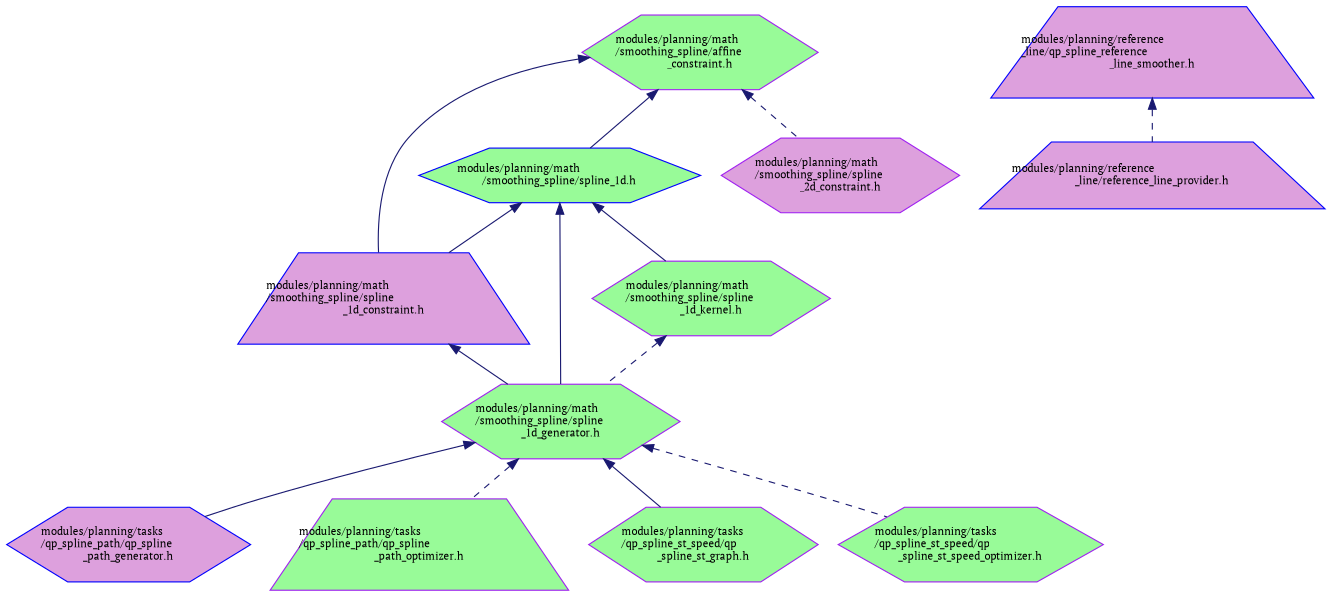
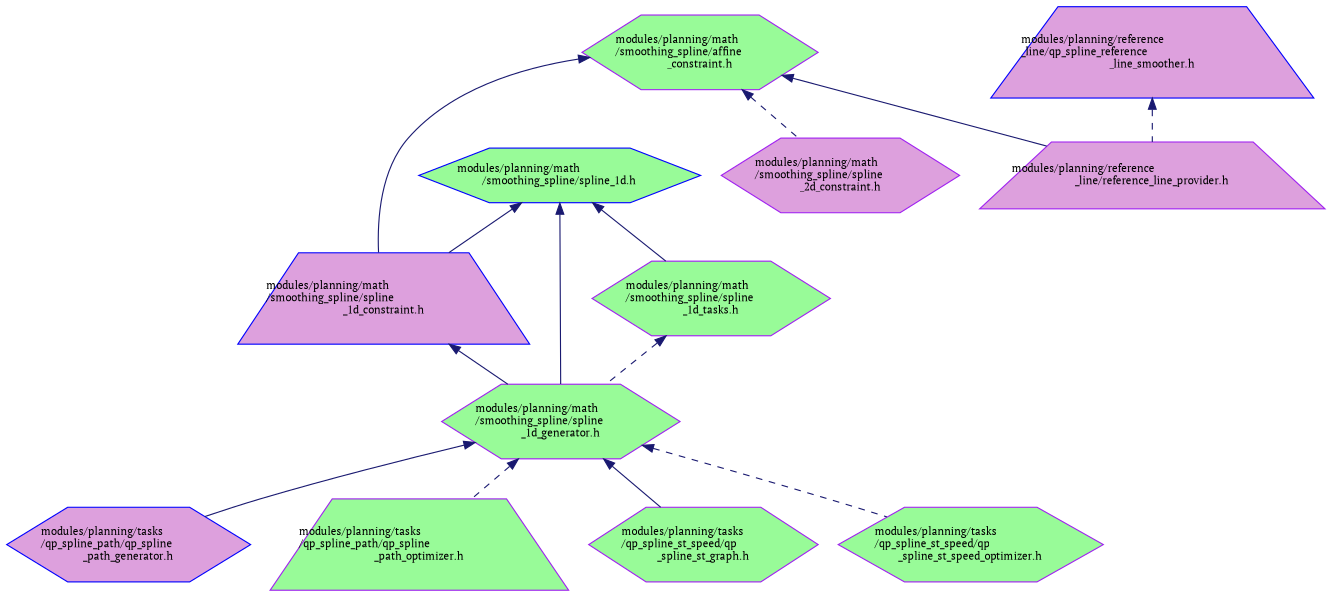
(620, 123) -> (920, 112)
(1152, 175) -> (1152, 175)
(711, 298) -> (711, 298)
